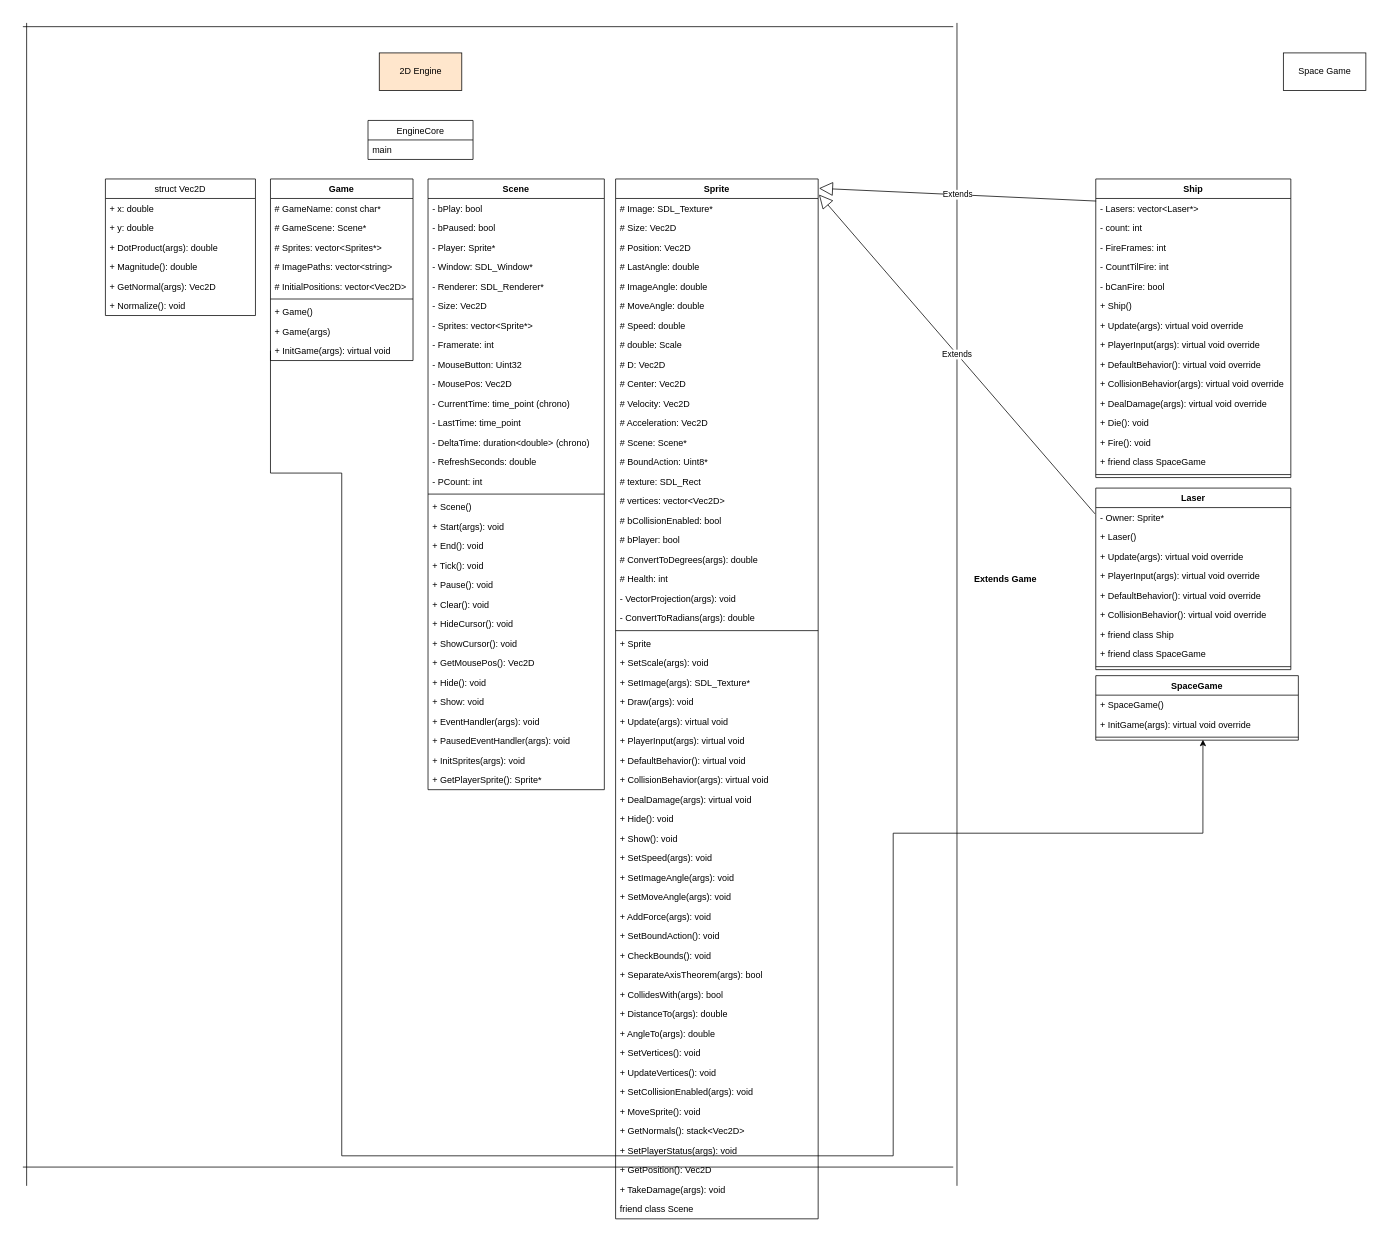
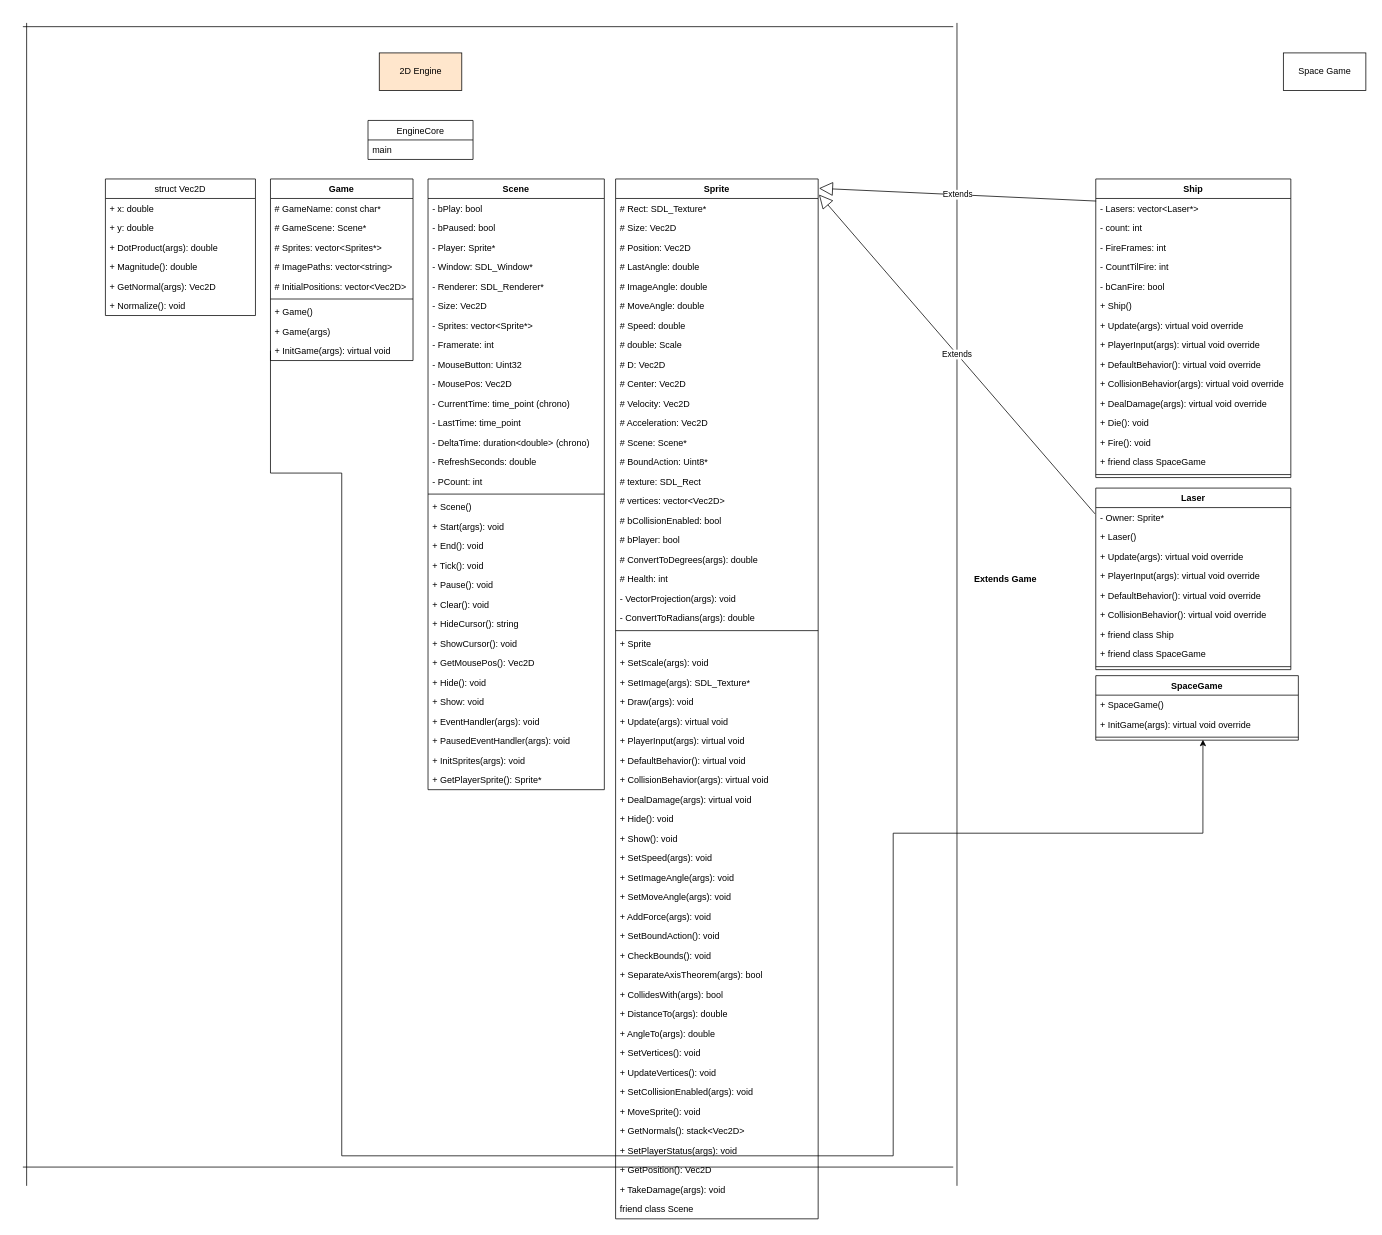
(669, 209) -> (666, 209)
(477, 624) -> (482, 624)
